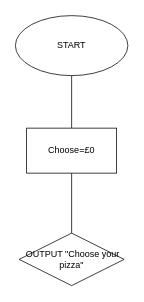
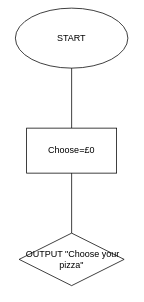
(72, 45) -> (72, 38)
